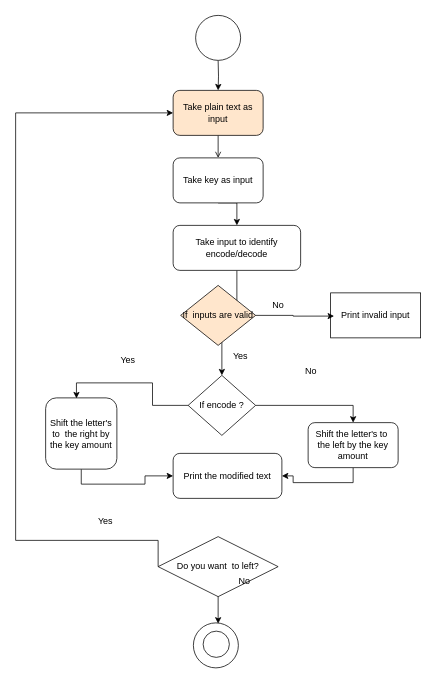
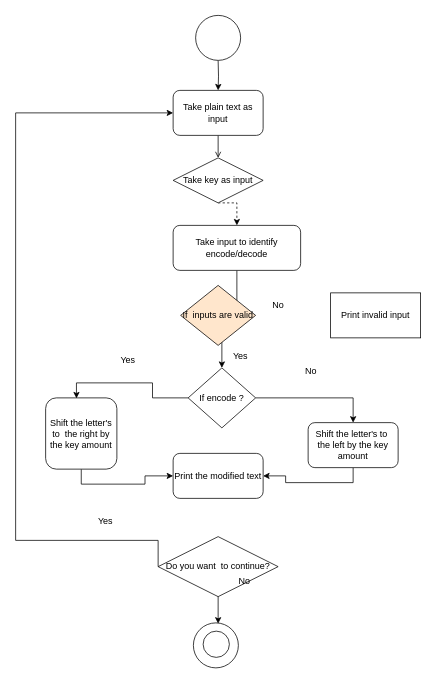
(218, 113) -> (218, 113)
(218, 180) -> (218, 180)
(236, 203) -> (236, 203)
(276, 315) -> none
(222, 405) -> (222, 398)
(227, 476) -> (218, 476)
(218, 567) -> (218, 567)
